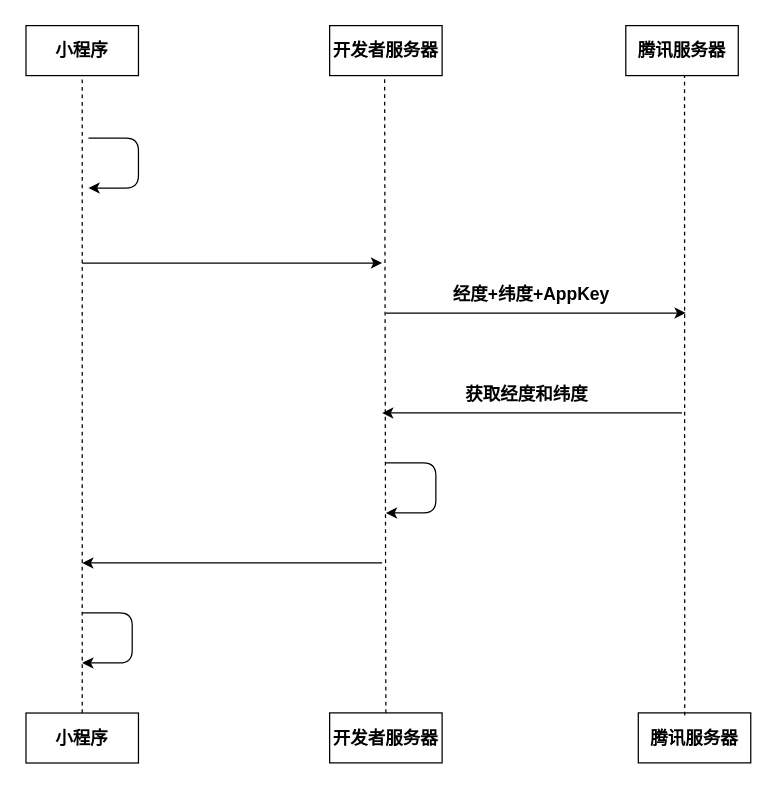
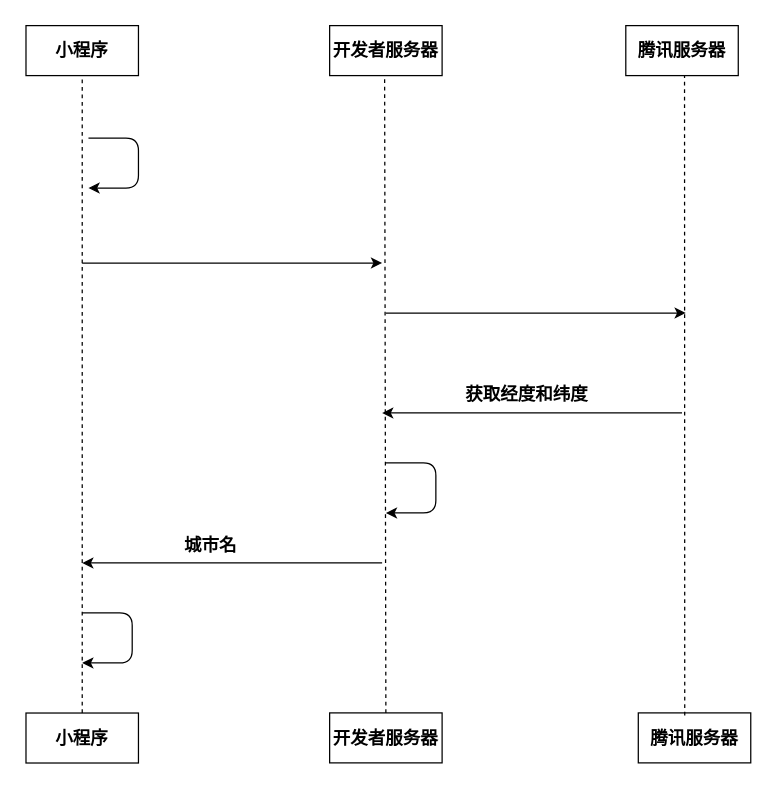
(544, 294) -> none
none -> (219, 544)
